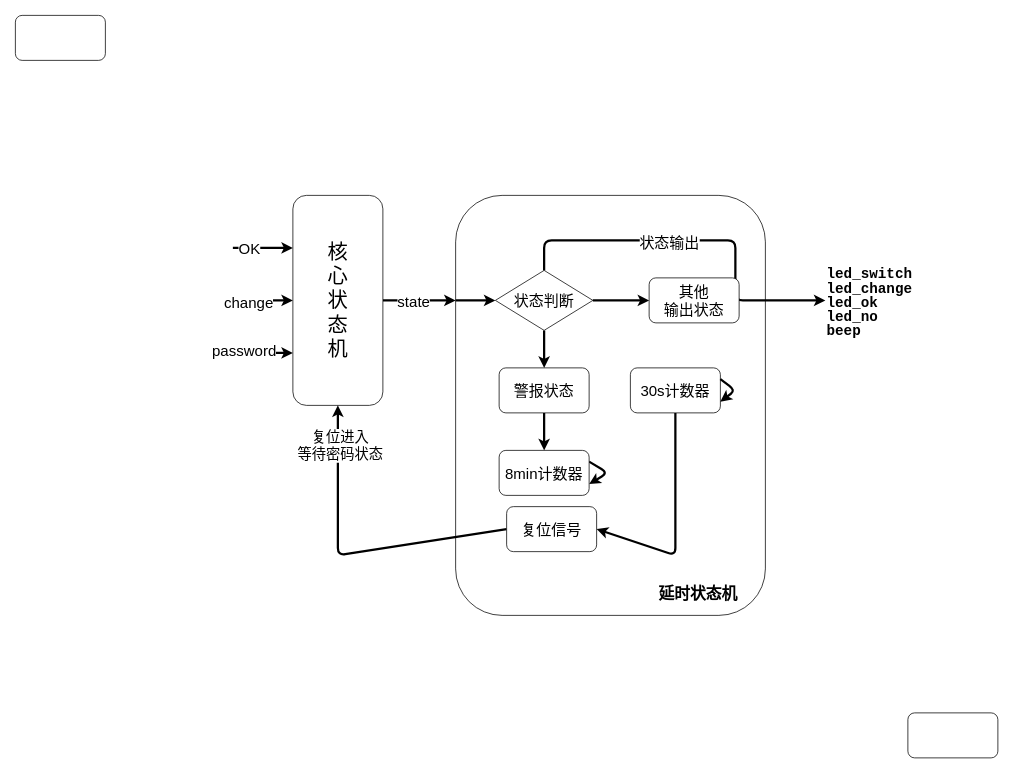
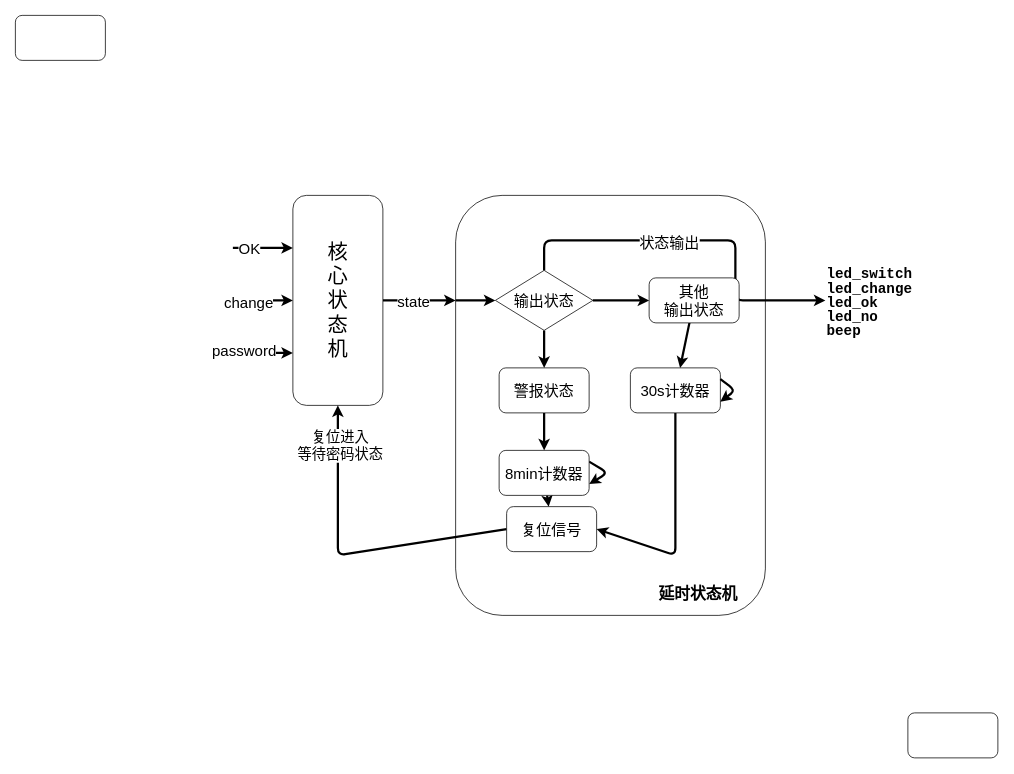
(544, 300) -> (544, 300)
none -> (686, 342)
none -> (547, 497)
